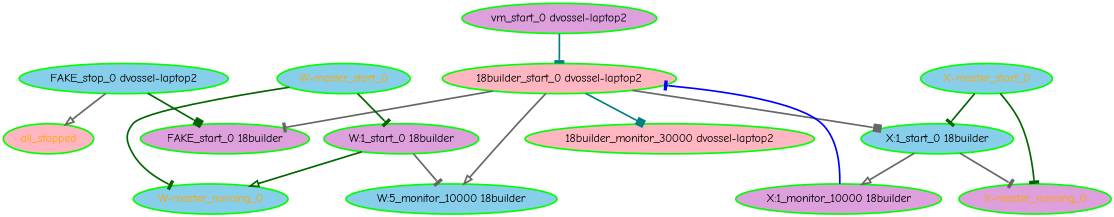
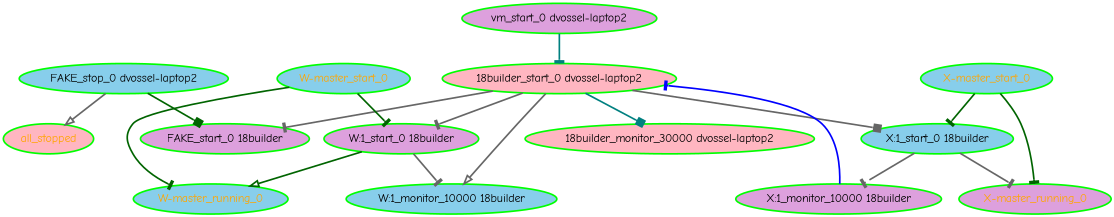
none -> (481, 108)
(892, 167) -> (892, 167)
(452, 199) -> (452, 199)
